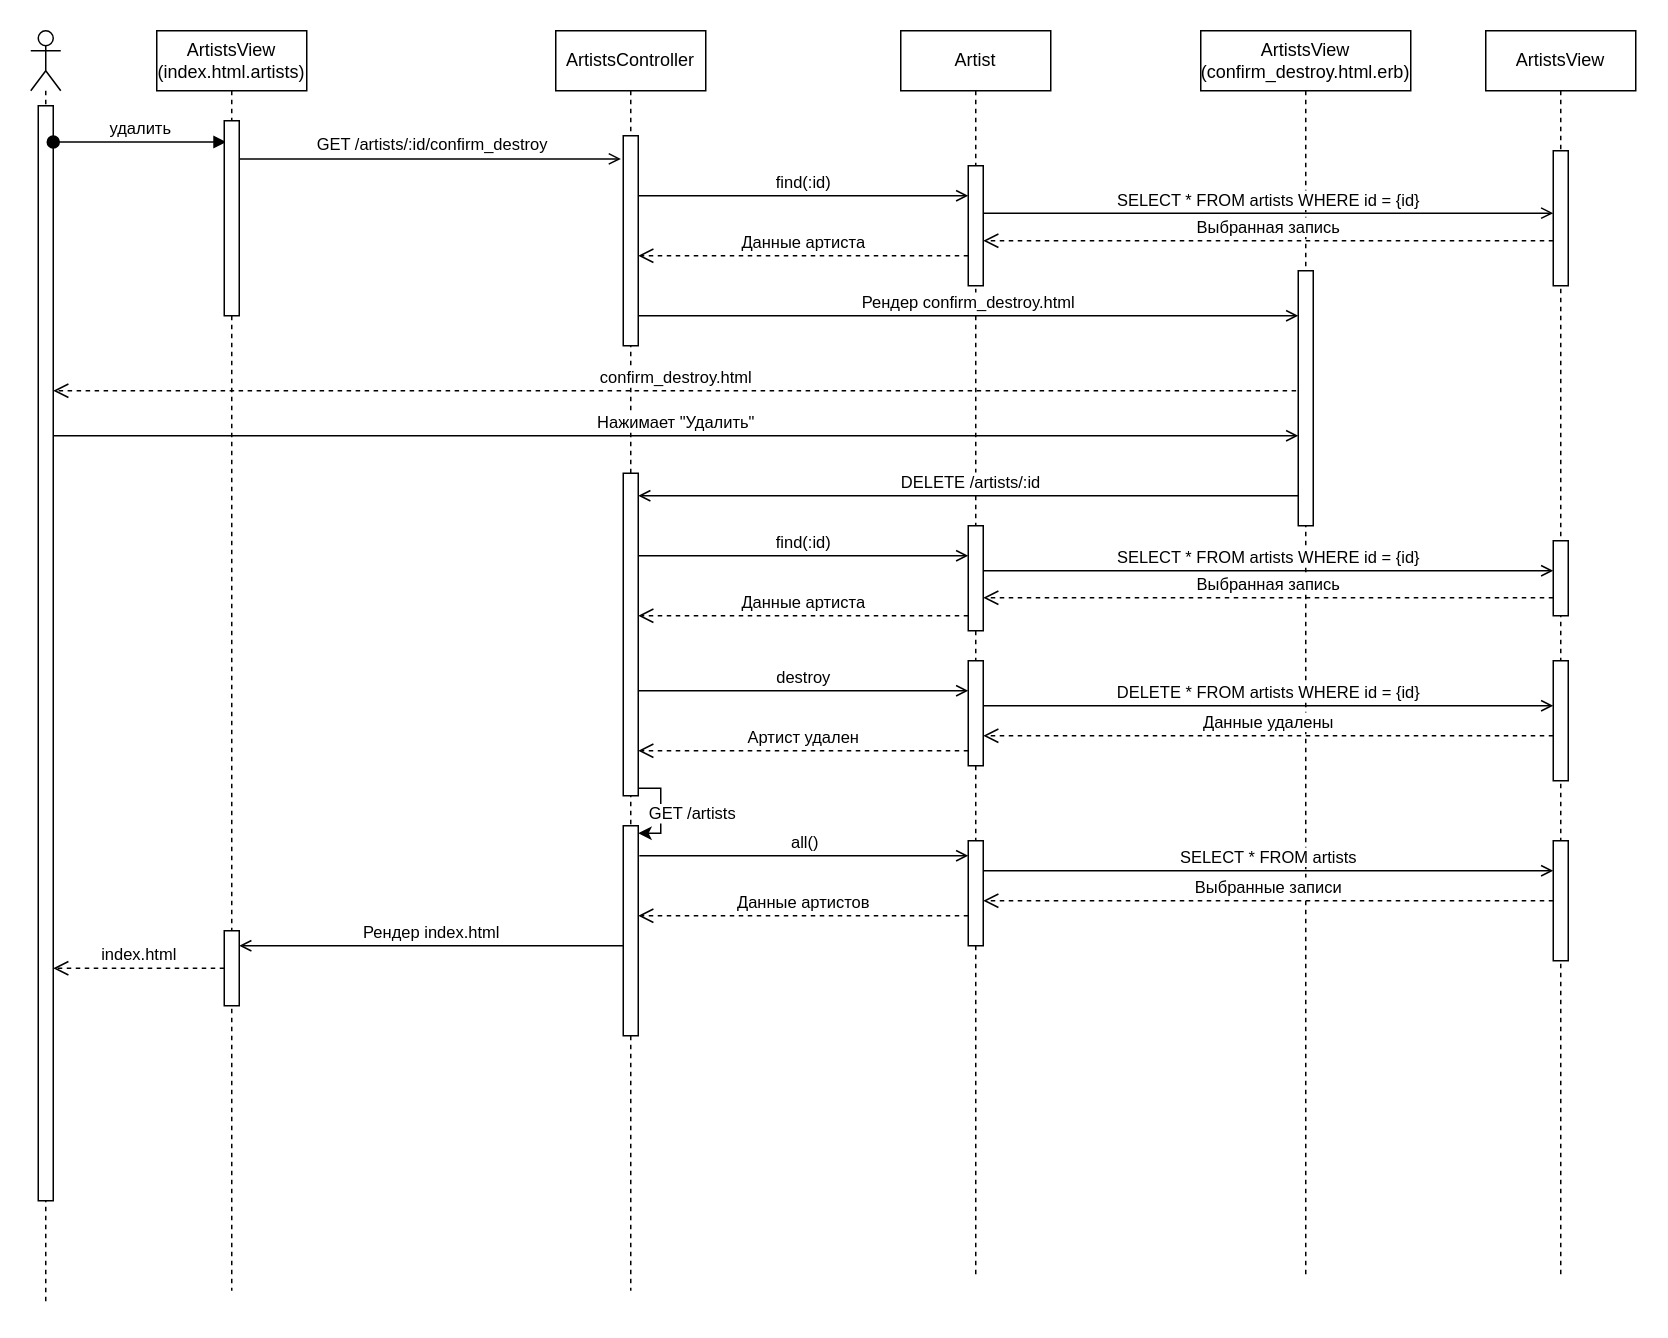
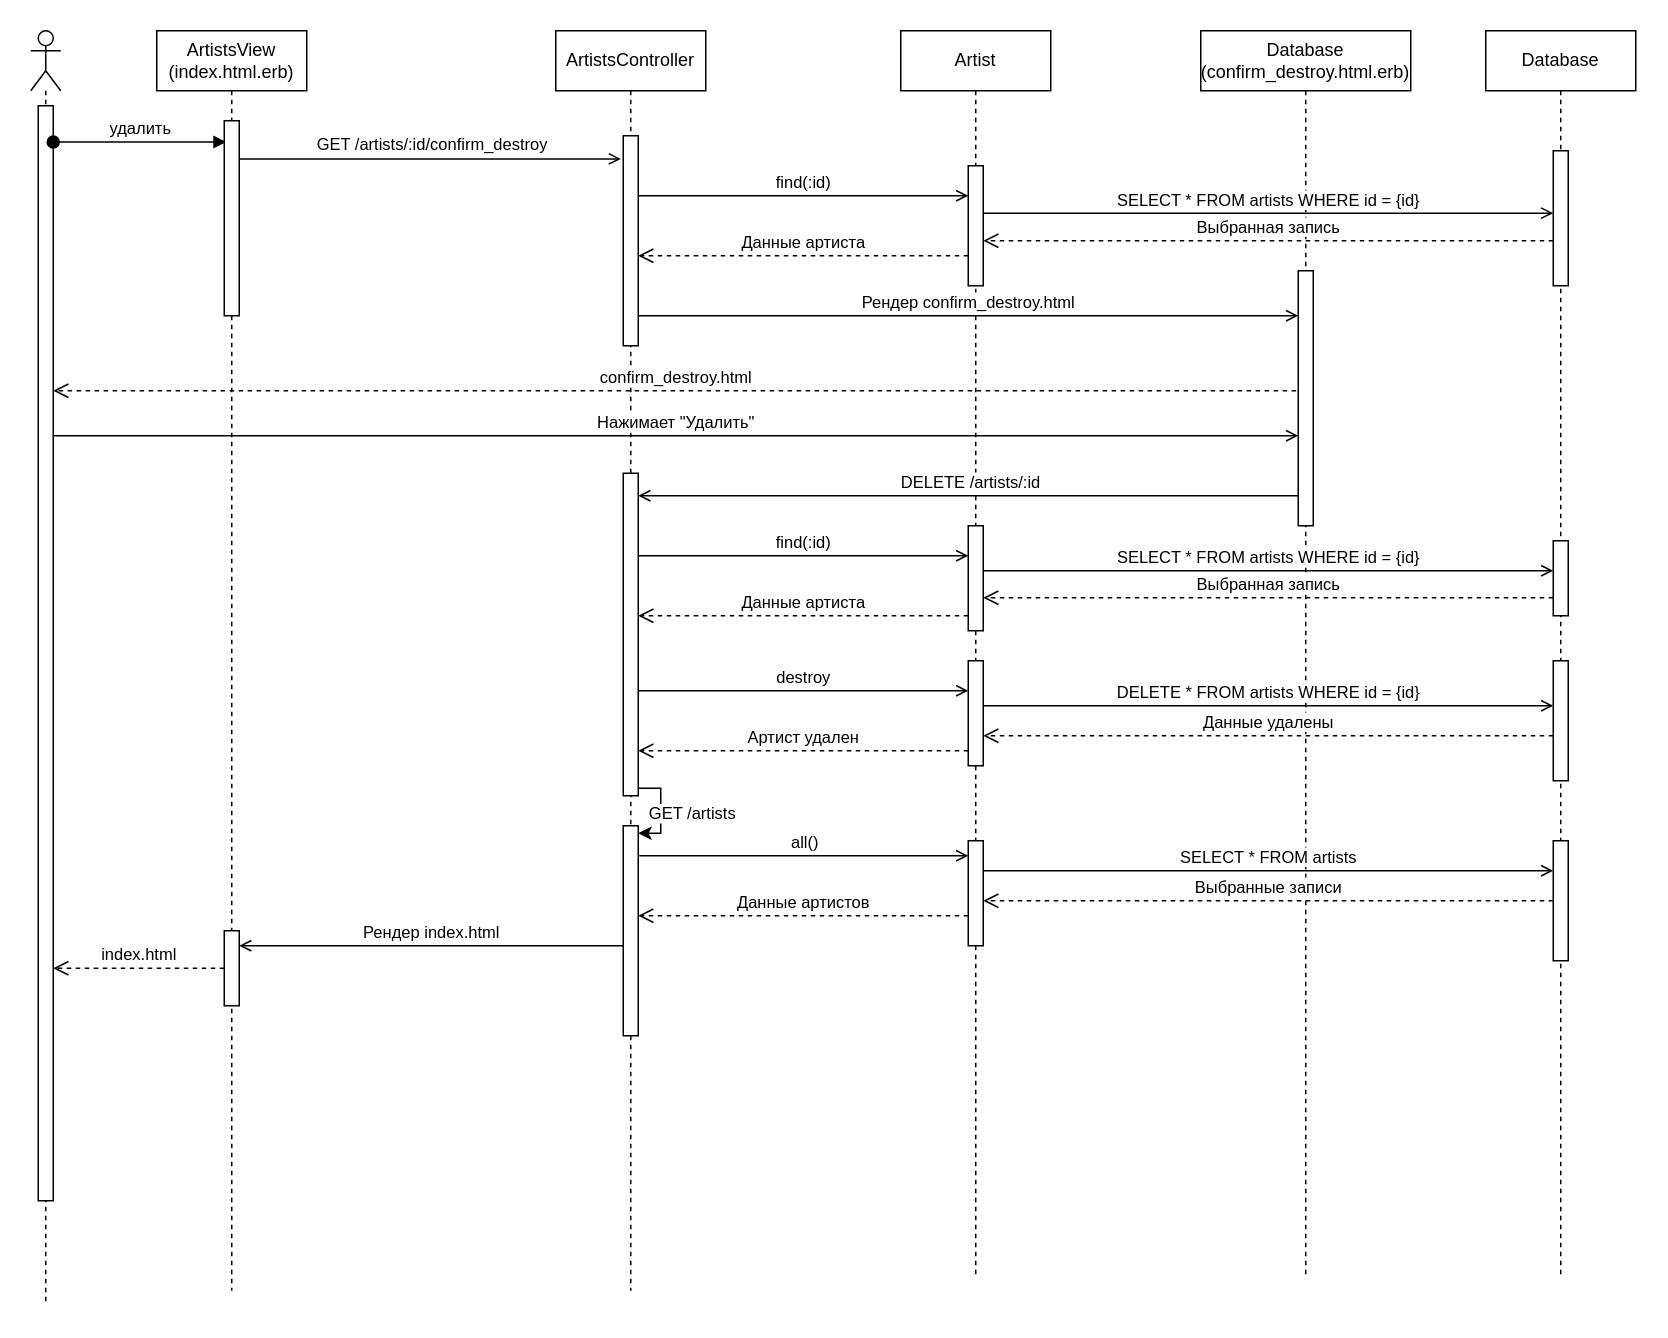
(232, 61) -> (232, 61)
(1306, 61) -> (1306, 61)
(1561, 61) -> (1561, 61)
